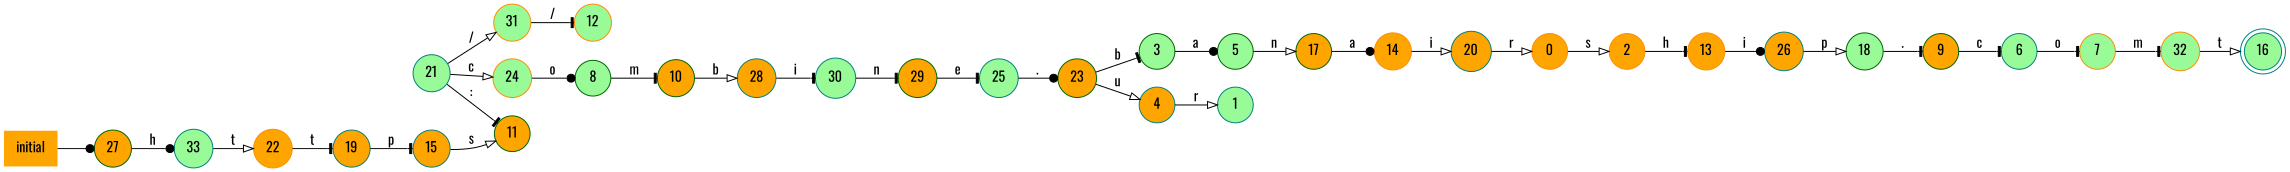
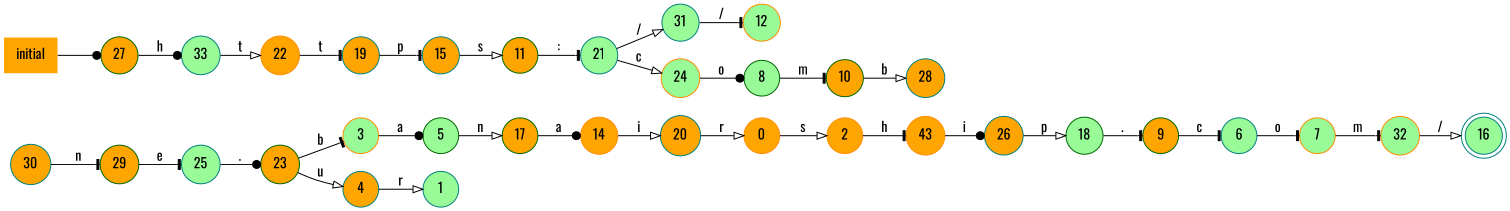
(512, 23) -> (681, 23)
(2220, 44) -> (1440, 128)
(1157, 51) -> (361, 136)
(1706, 51) -> (925, 136)
(793, 78) -> none
(836, 78) -> (31, 164)
(470, 102) -> (557, 55)
